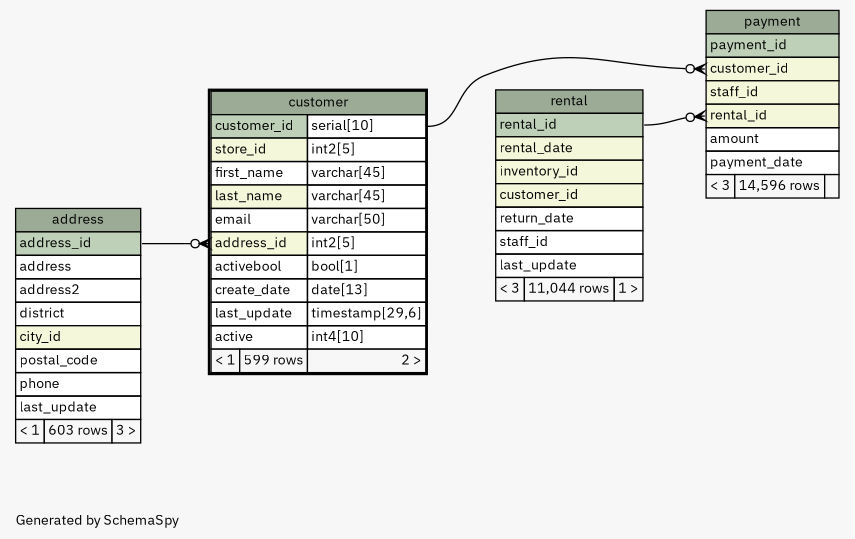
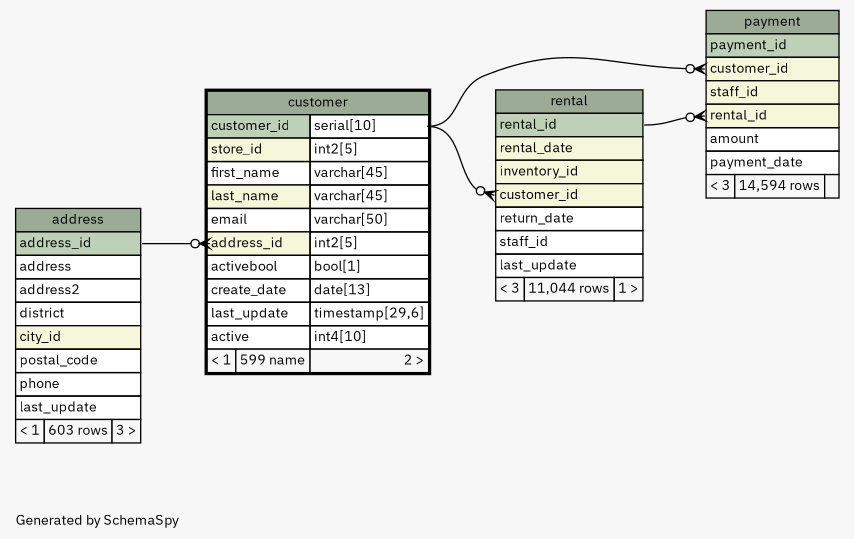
none -> (458, 152)
(780, 186) -> (780, 186)
(274, 360) -> (273, 360)
